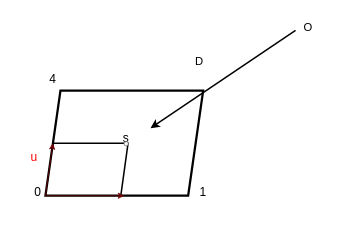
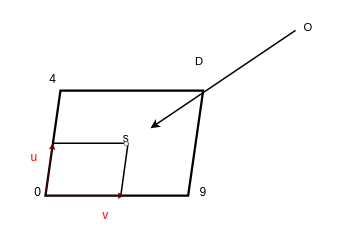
(203, 192) -> (203, 192)
none -> (105, 214)
